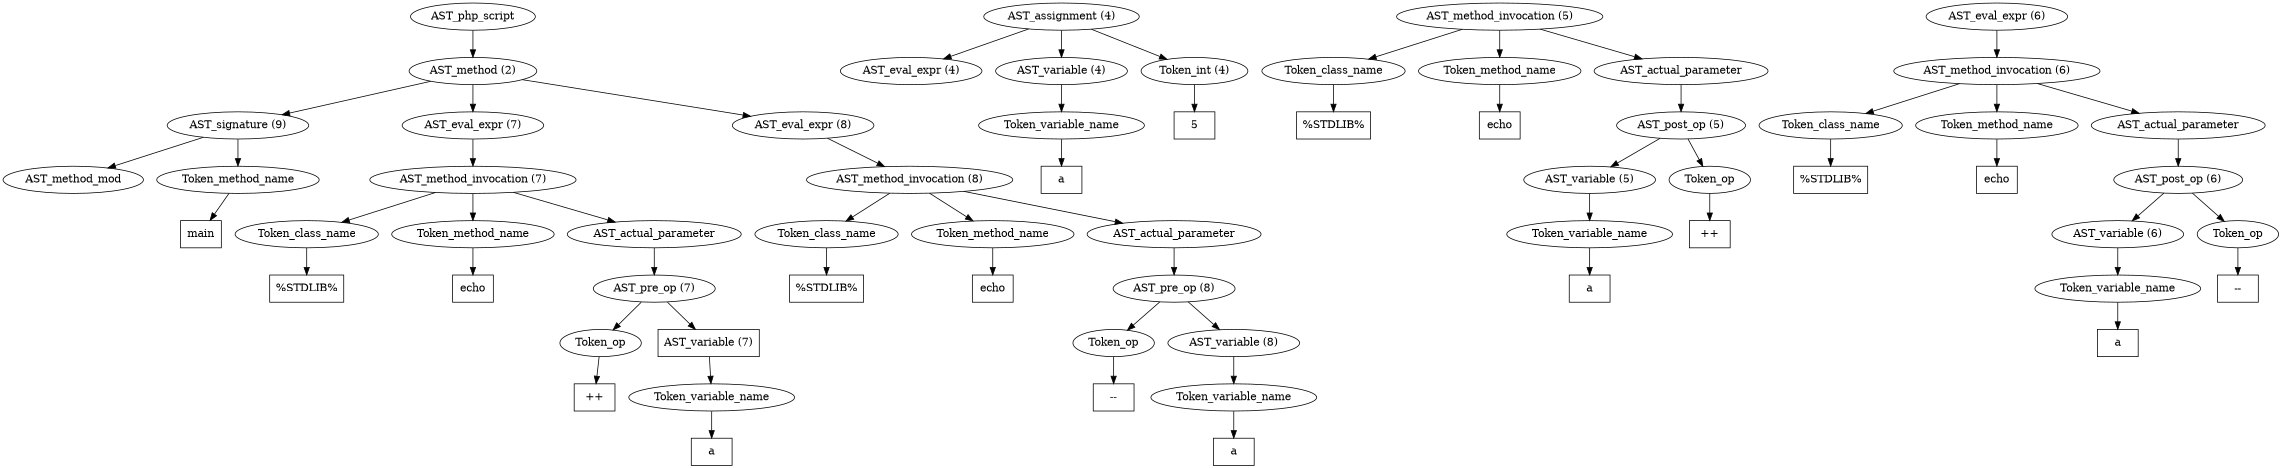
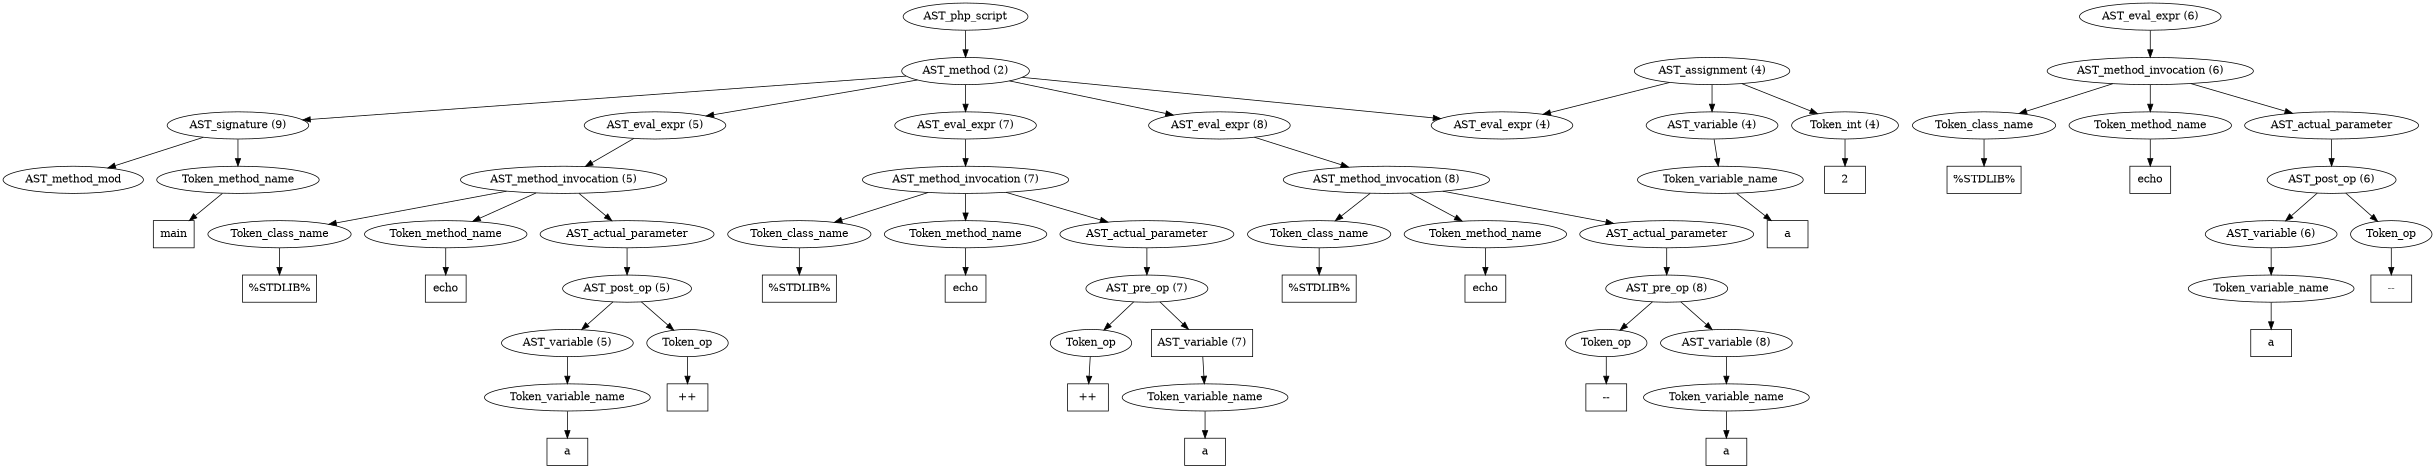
none -> (1228, 98)
none -> (655, 125)
(1194, 125) -> (1845, 180)
